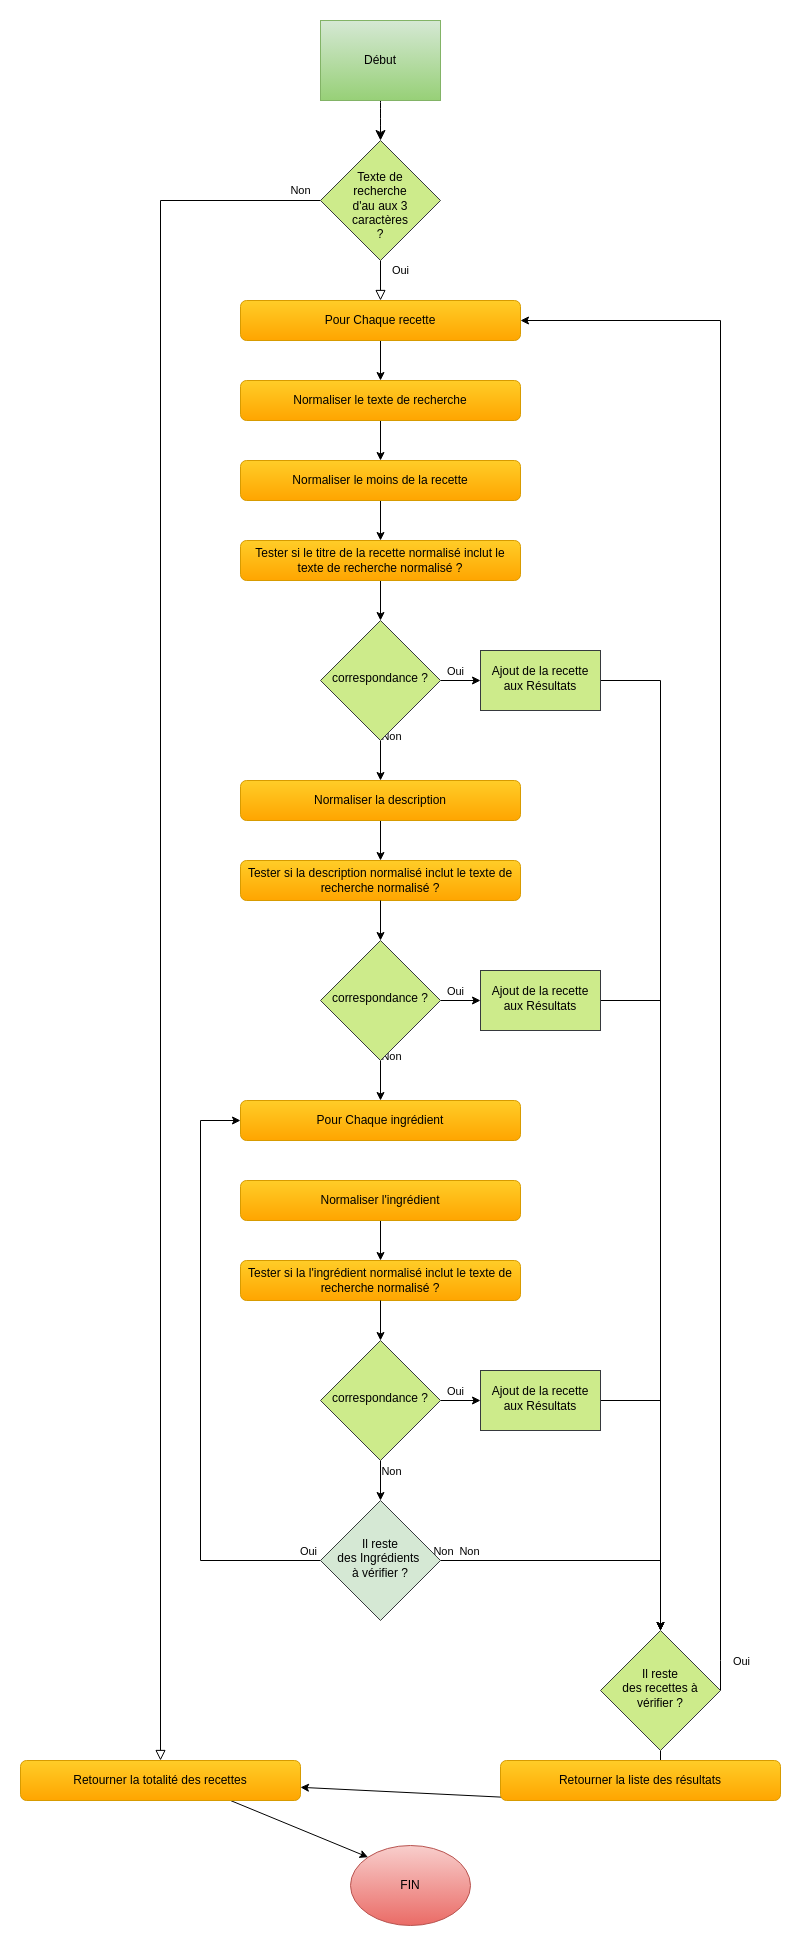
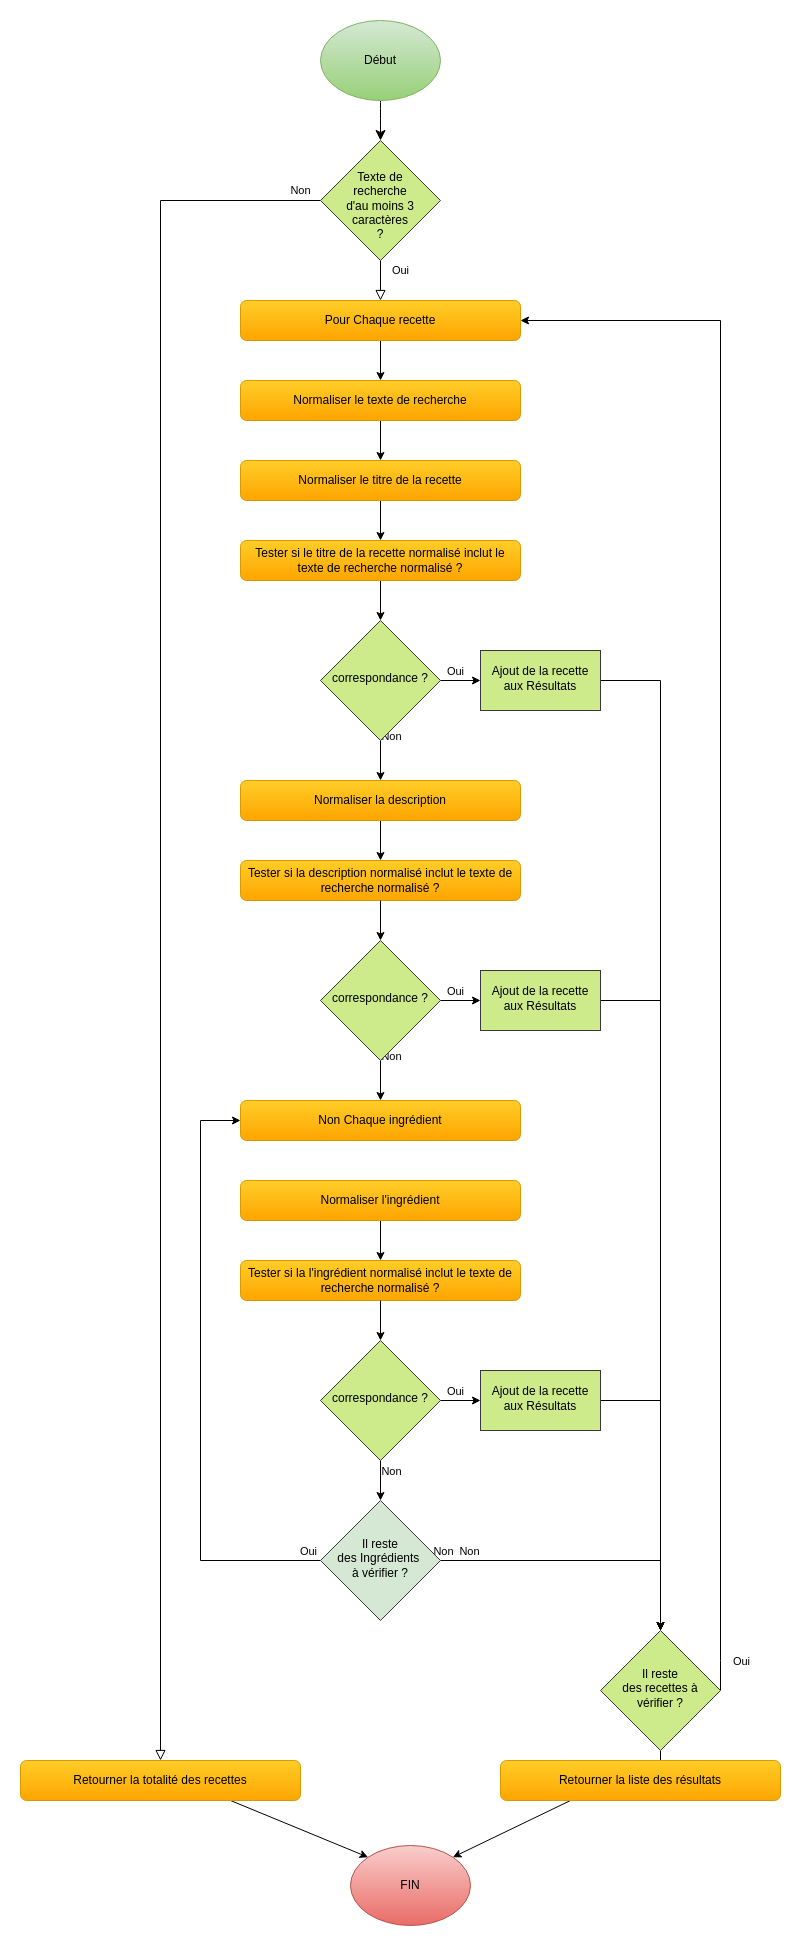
(381, 61) -> (381, 61)
(381, 199) -> (381, 199)
(381, 481) -> (381, 481)
(381, 1121) -> (381, 1121)
(405, 1792) -> (515, 1827)
